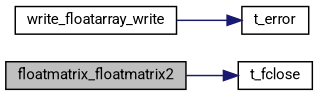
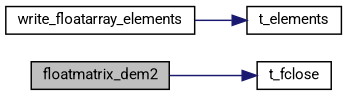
(96, 20) -> (100, 20)
(275, 20) -> (294, 20)
(96, 76) -> (100, 76)
